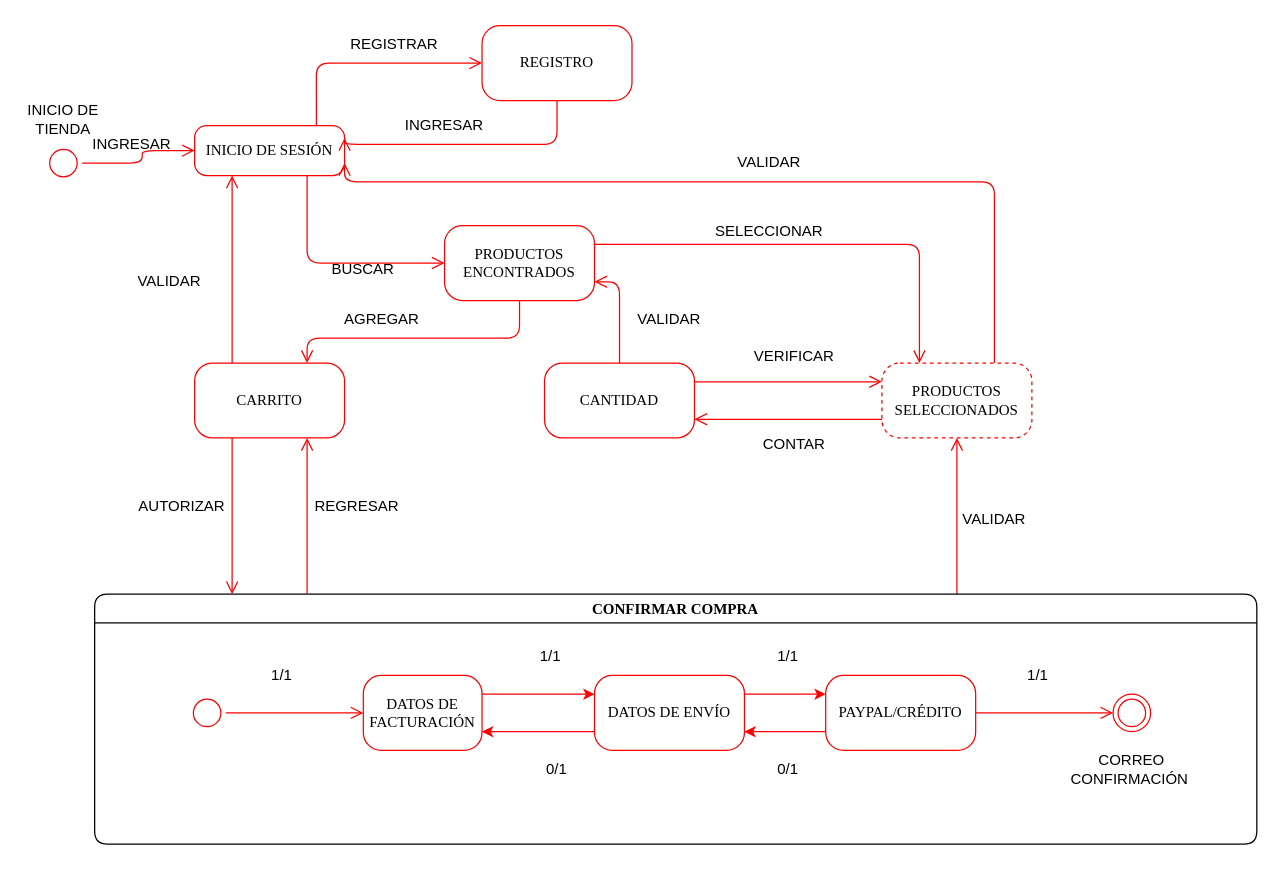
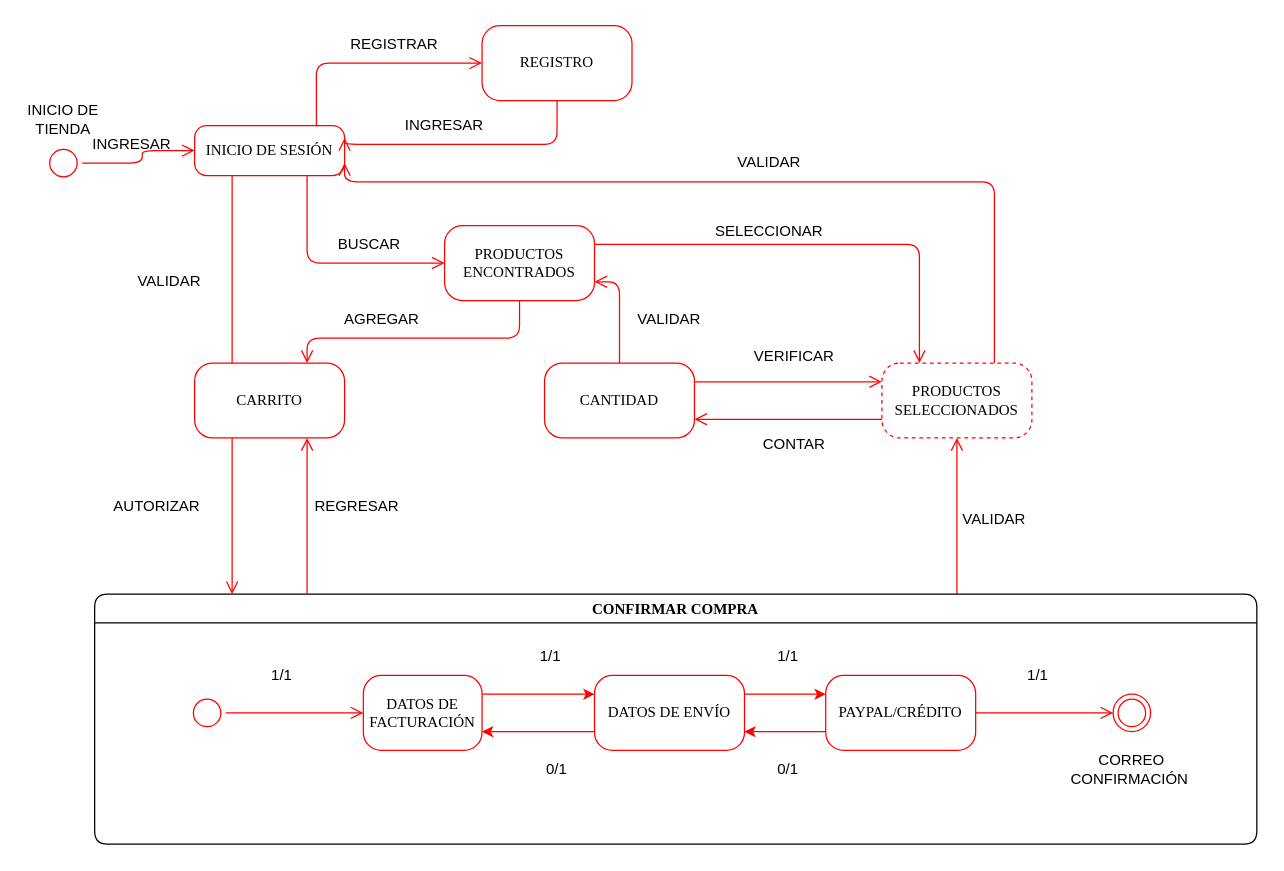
(232, 181) -> (232, 180)
(363, 269) -> (369, 244)
(182, 507) -> (157, 507)
